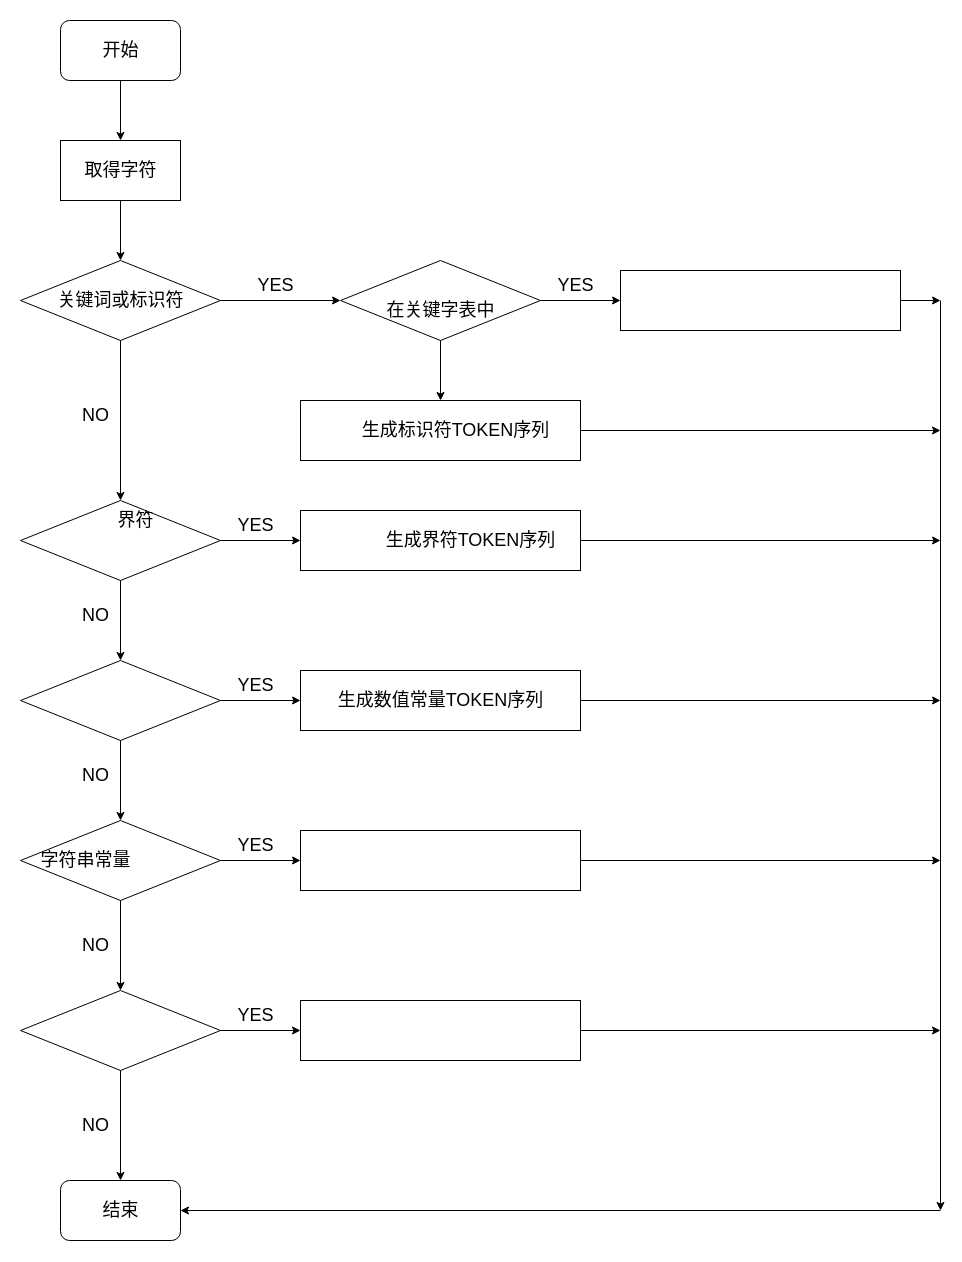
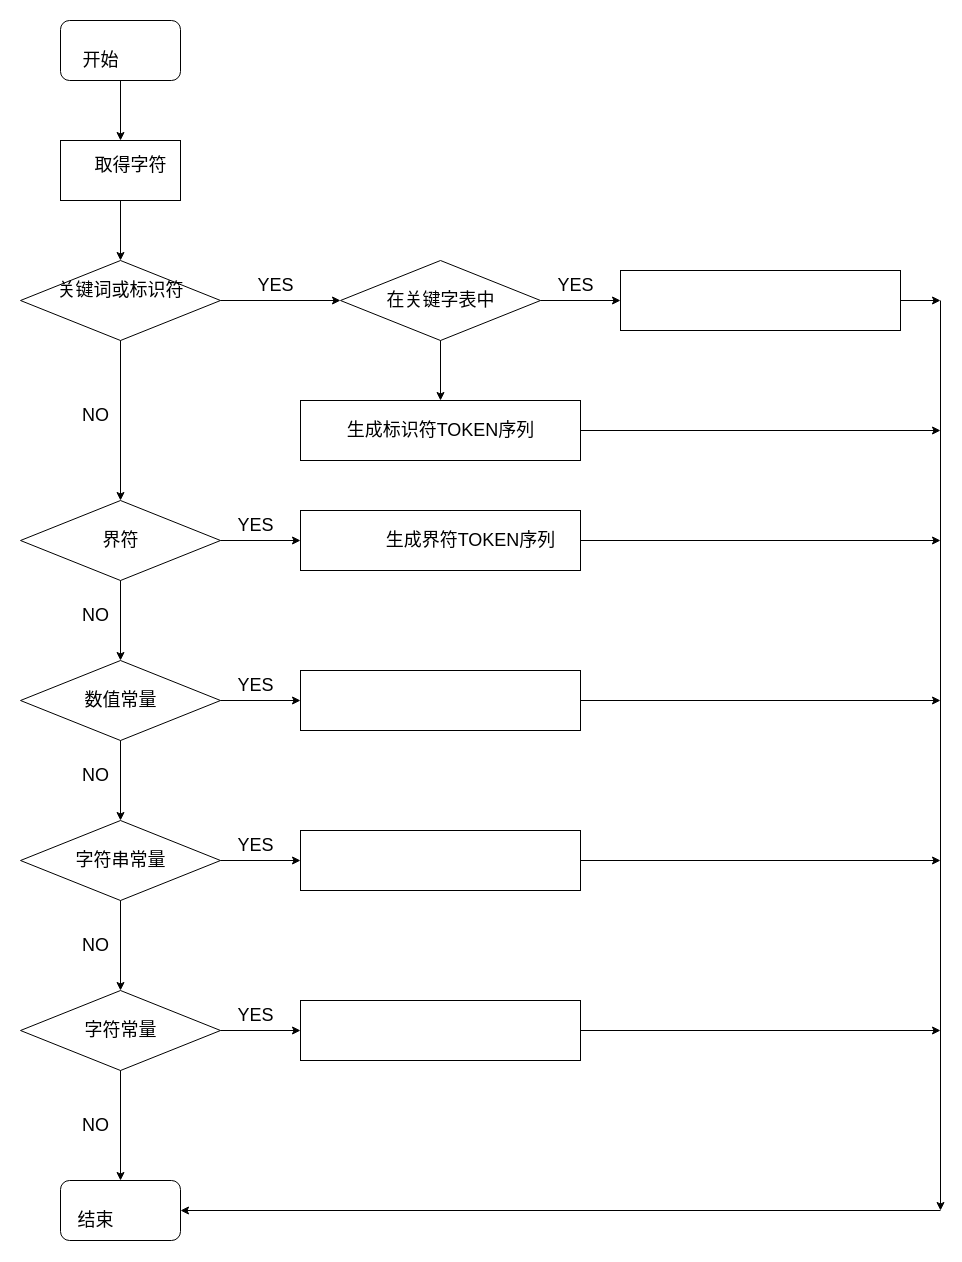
(121, 51) -> (101, 61)
(121, 171) -> (131, 166)
(121, 301) -> (121, 291)
(441, 311) -> (441, 301)
(456, 431) -> (441, 431)
(136, 521) -> (121, 541)
none -> (121, 701)
(441, 701) -> none
(86, 861) -> (121, 861)
none -> (121, 1031)
(121, 1211) -> (96, 1221)
